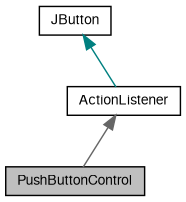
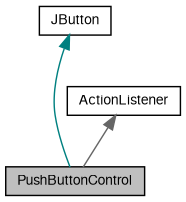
(103, 67) -> (54, 108)
